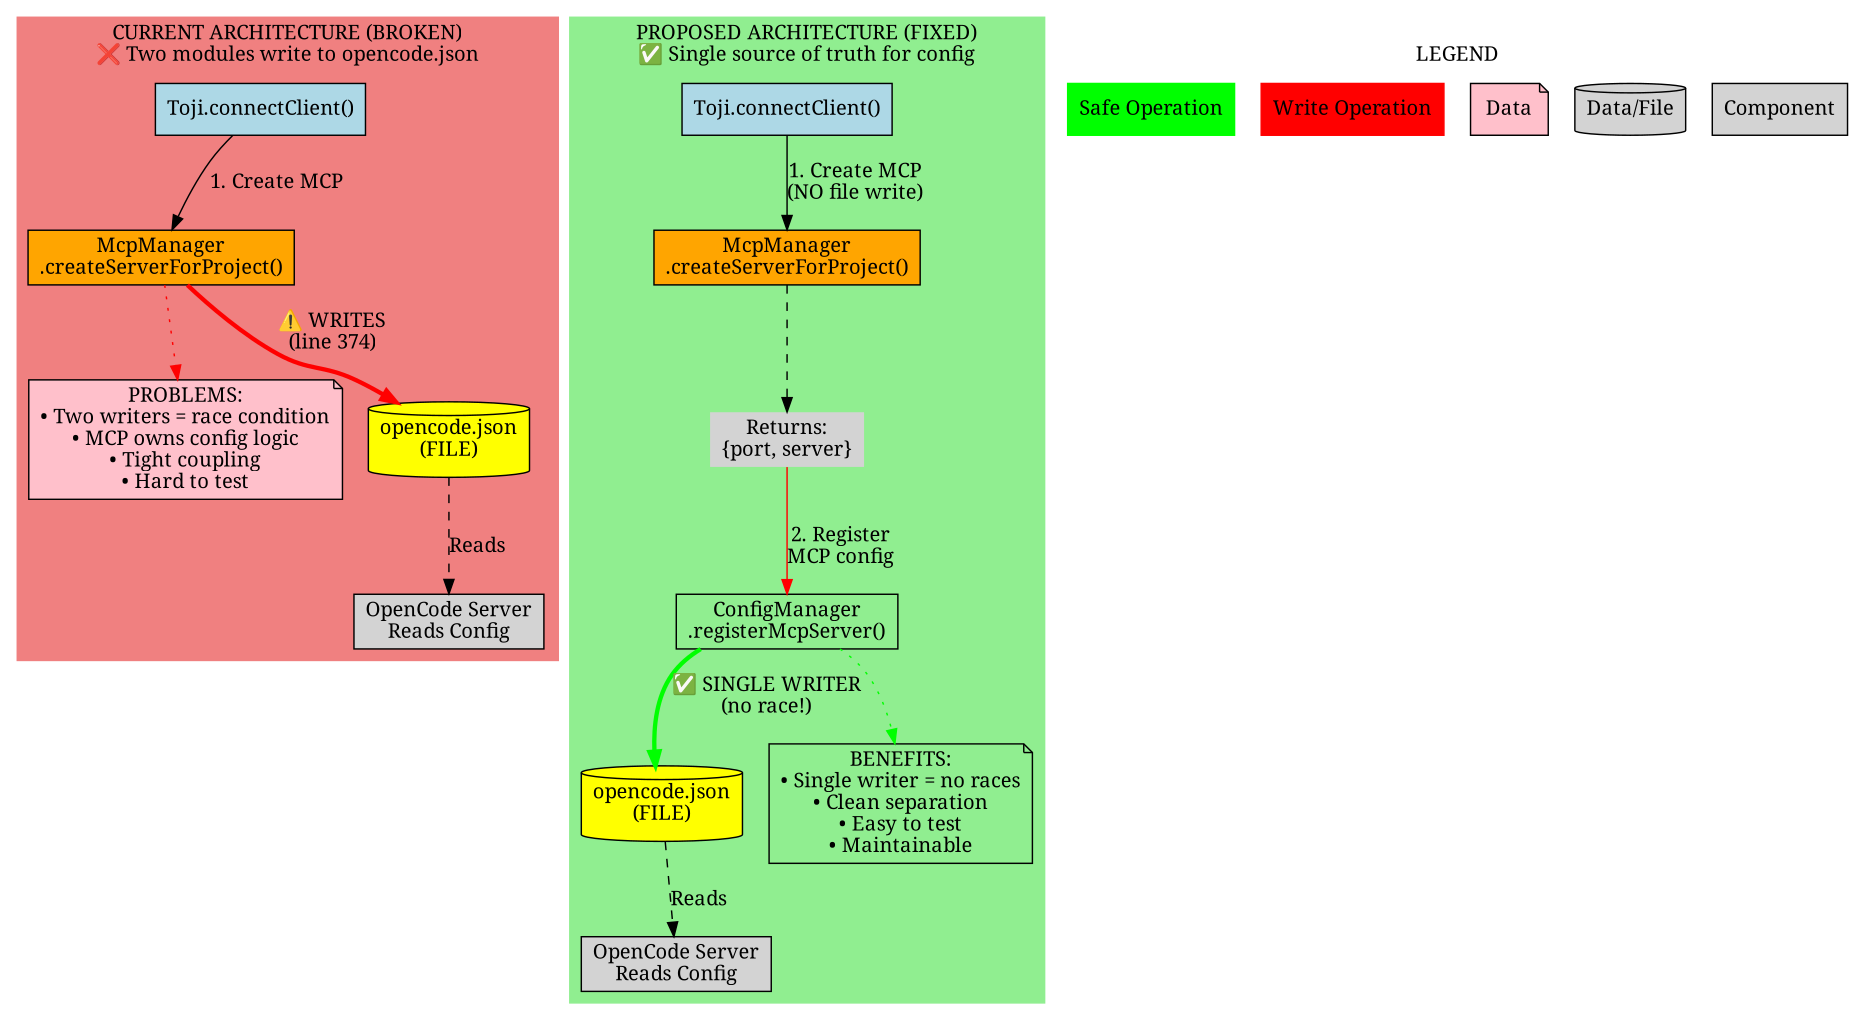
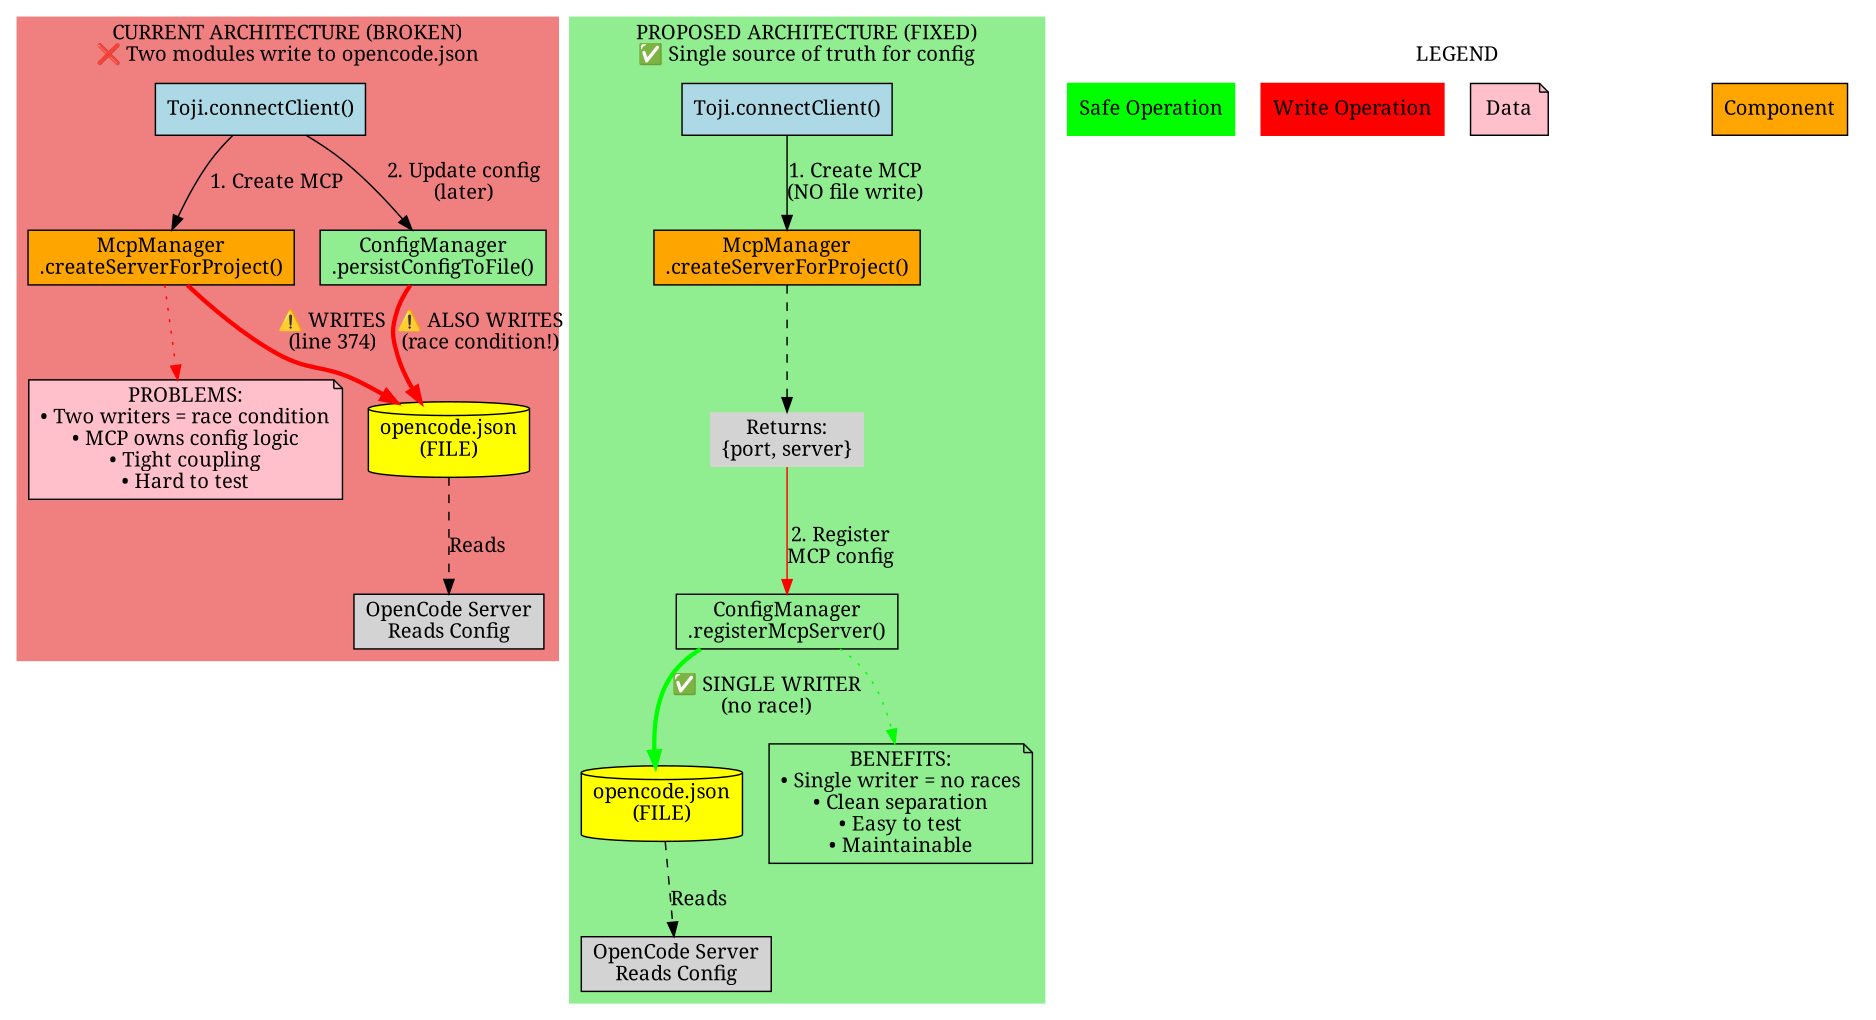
(1630, 109) -> none
(1780, 109) -> (1780, 109)
none -> (433, 258)
